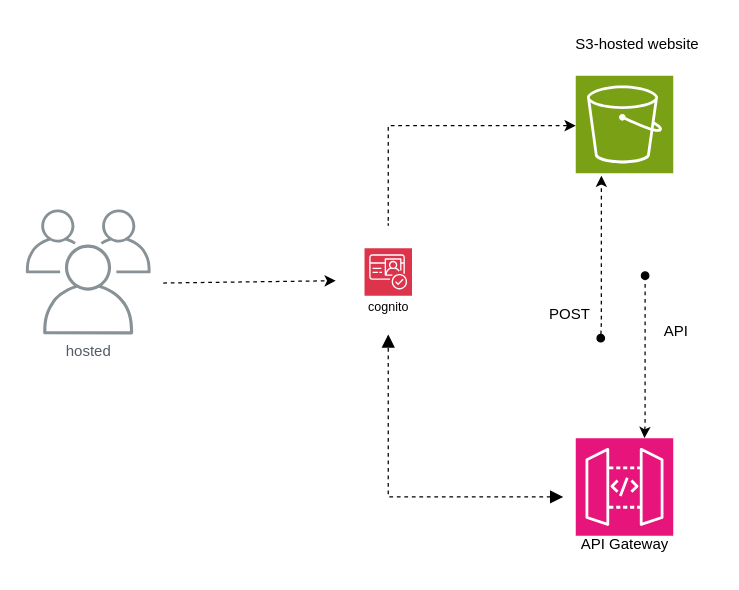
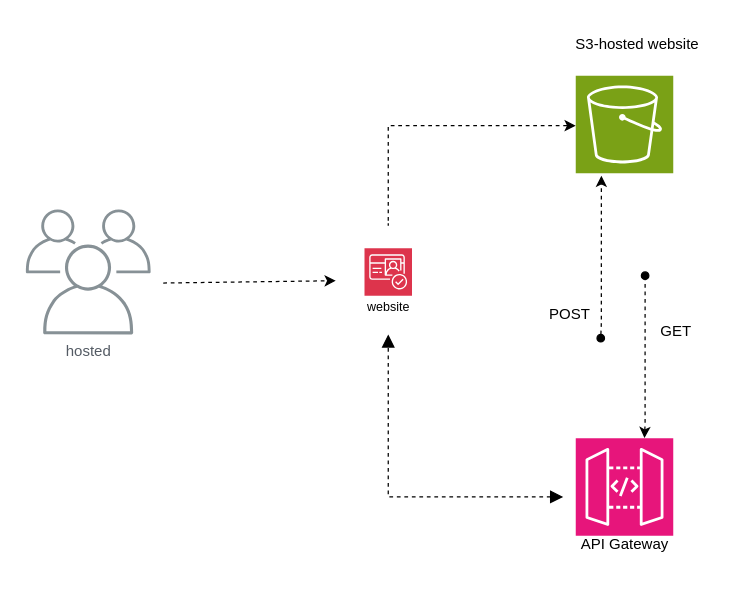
(389, 307) -> (389, 307)
(676, 332) -> (676, 332)
